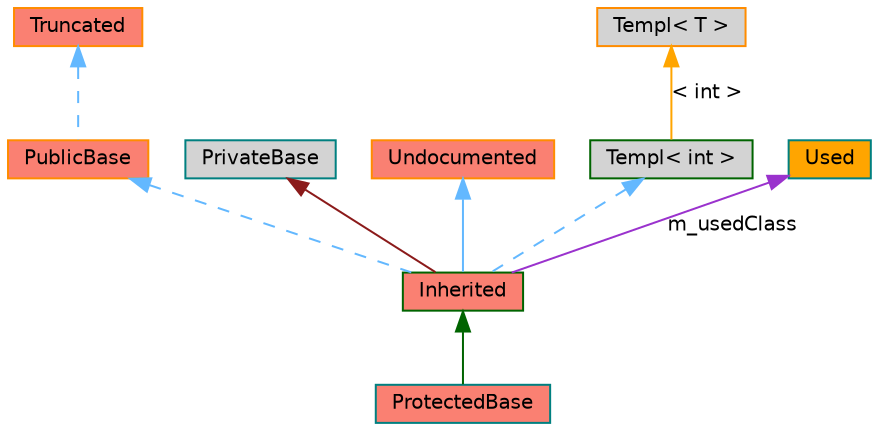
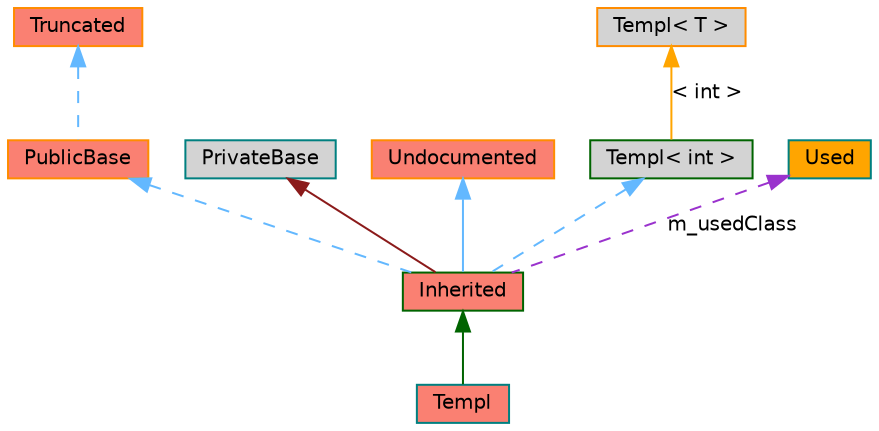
(641, 227) -> (641, 227)
(463, 404) -> (463, 404)
